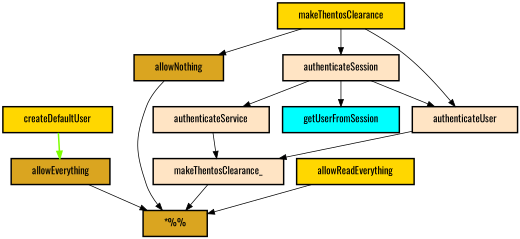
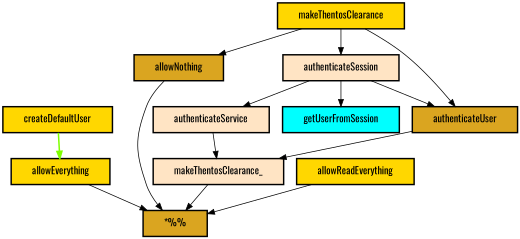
(465, 120) -> (465, 120)
(61, 172) -> (61, 172)
